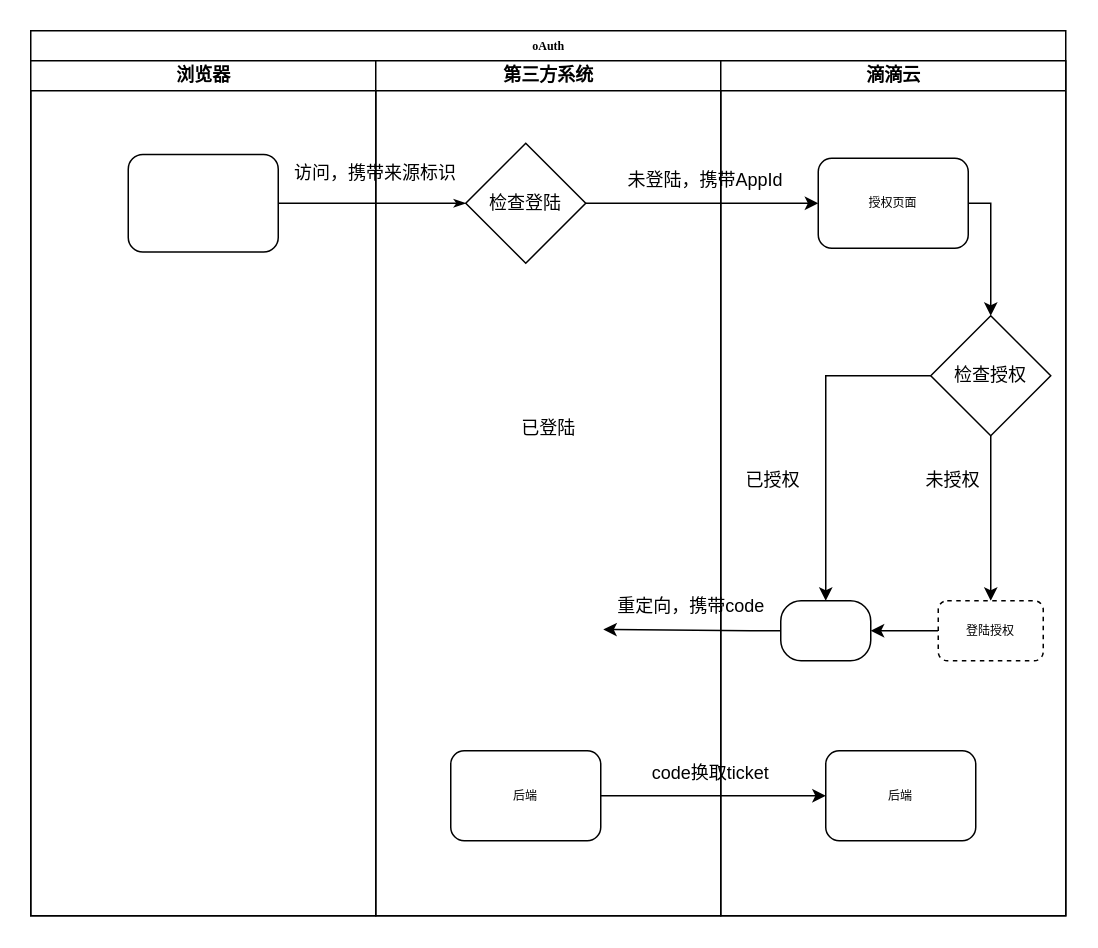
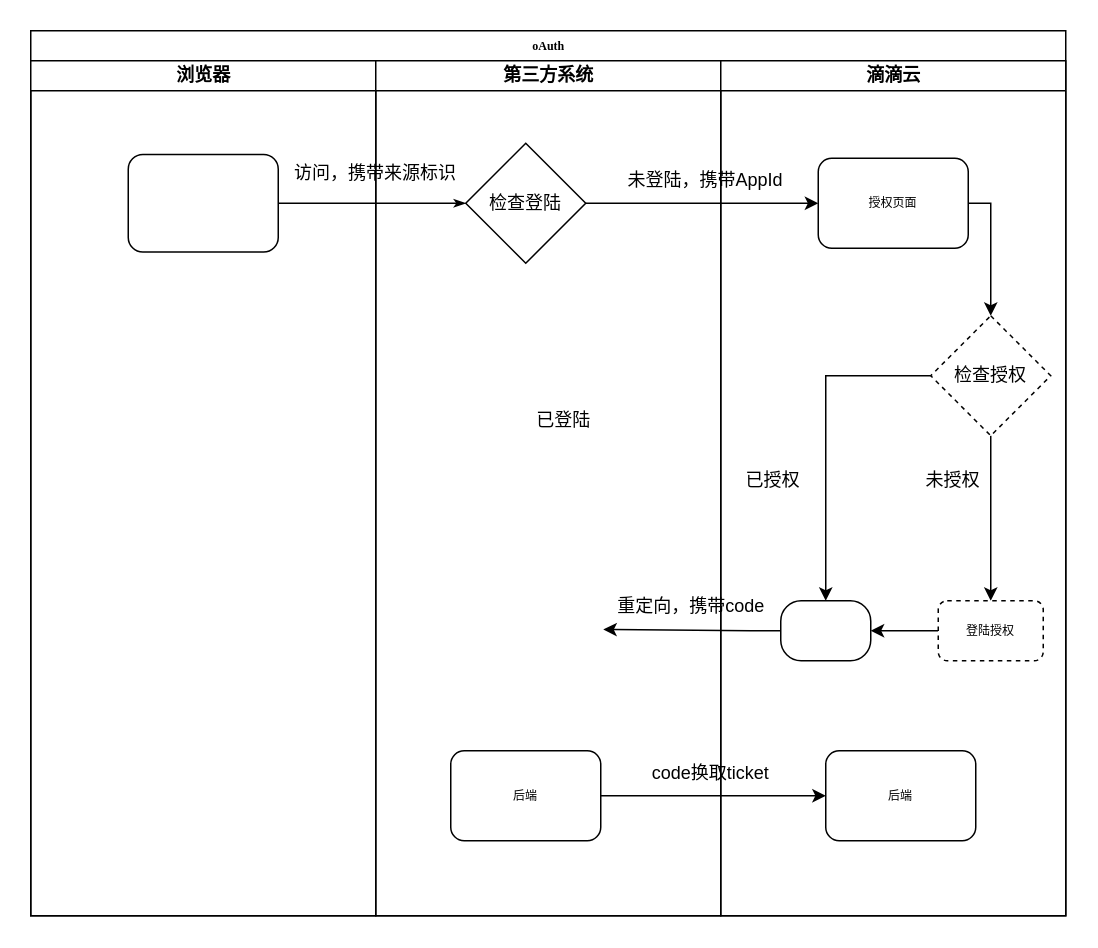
(991, 376) -> (991, 376)
(548, 428) -> (563, 421)
